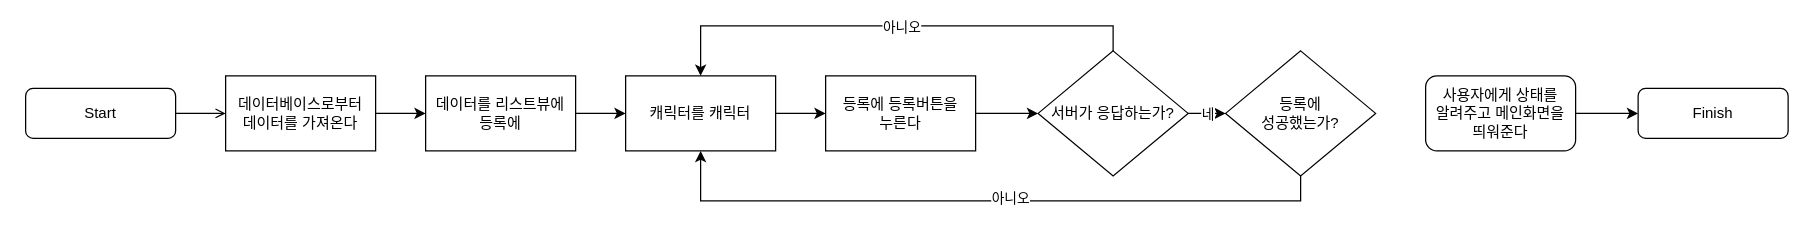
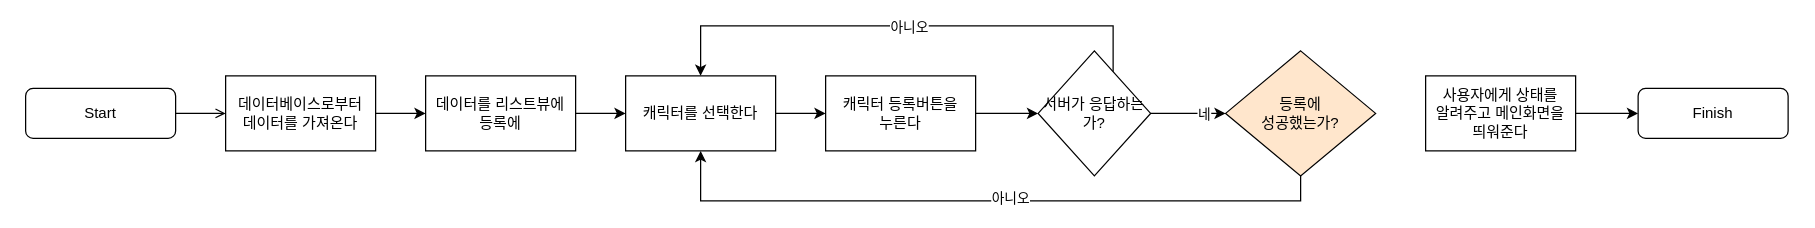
(701, 113) -> (701, 113)
(901, 113) -> (901, 113)
(1113, 113) -> (1094, 113)
(1301, 113) -> (1301, 113)
(1501, 113) -> (1501, 113)
